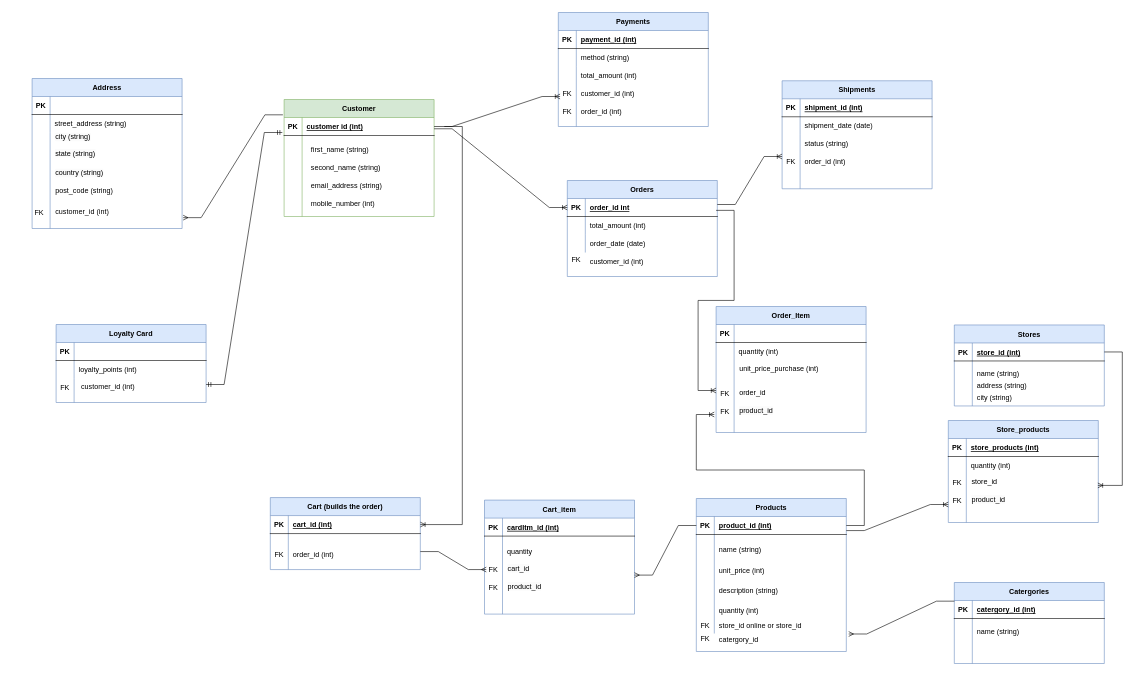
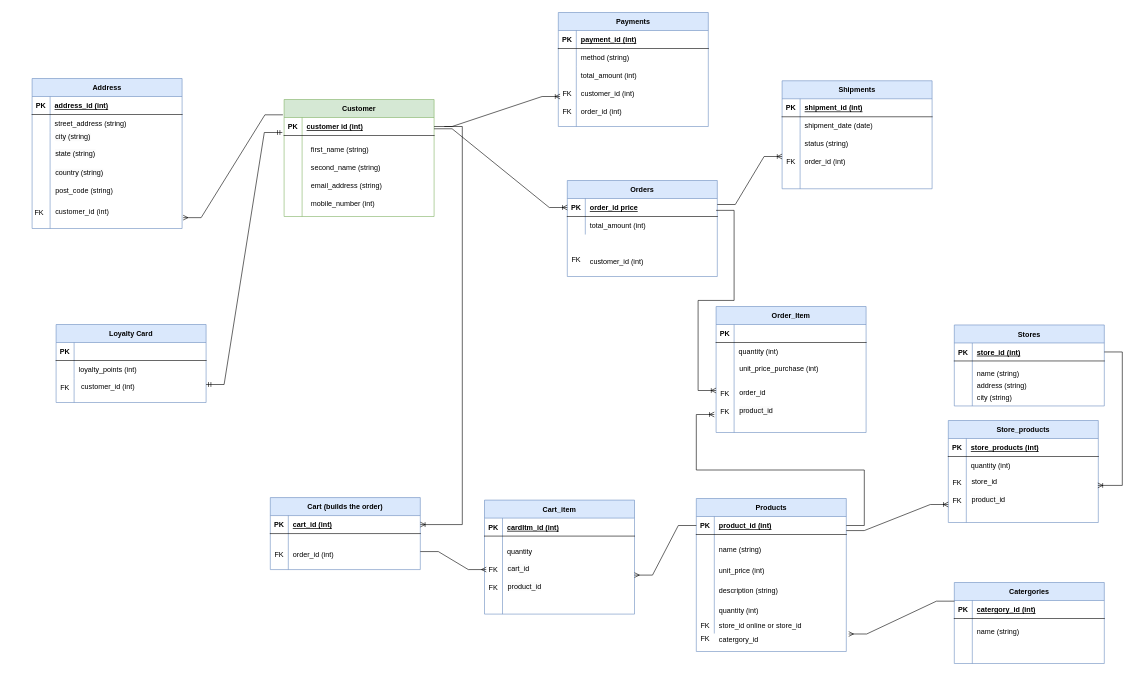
none -> (116, 105)
(612, 208) -> (616, 208)
(651, 243) -> none
